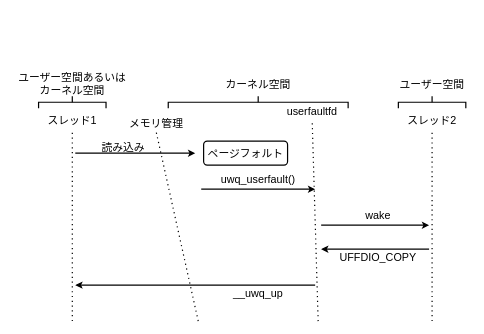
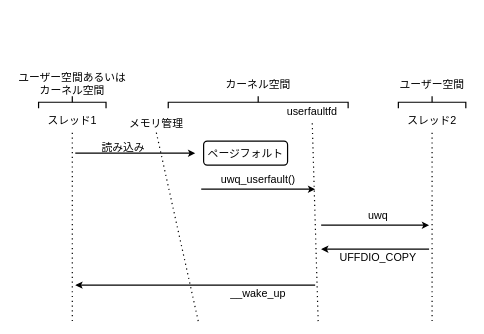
(378, 216) -> (378, 216)
(258, 294) -> (258, 294)
